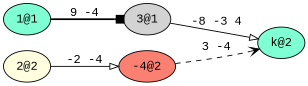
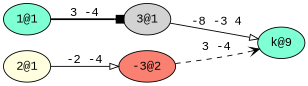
(85, 13) -> (85, 13)
(281, 43) -> (281, 43)
(27, 66) -> (27, 66)
(147, 66) -> (147, 66)
